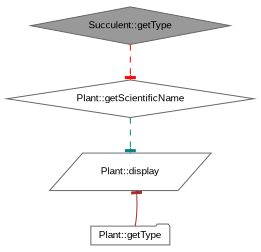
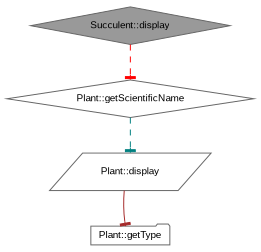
(130, 26) -> (130, 26)
(137, 211) -> (124, 206)
